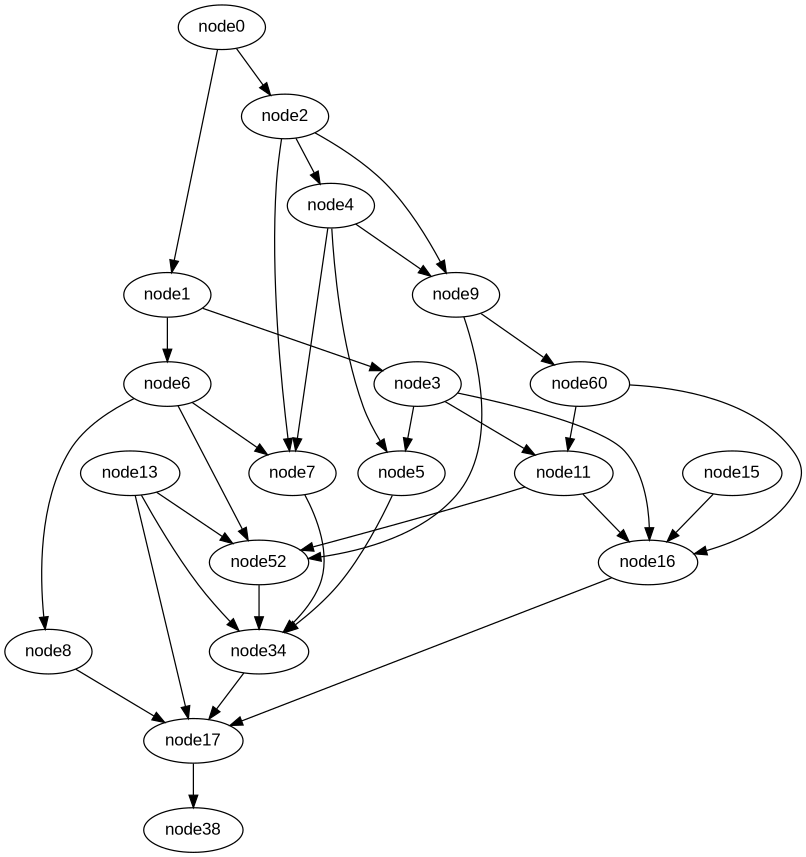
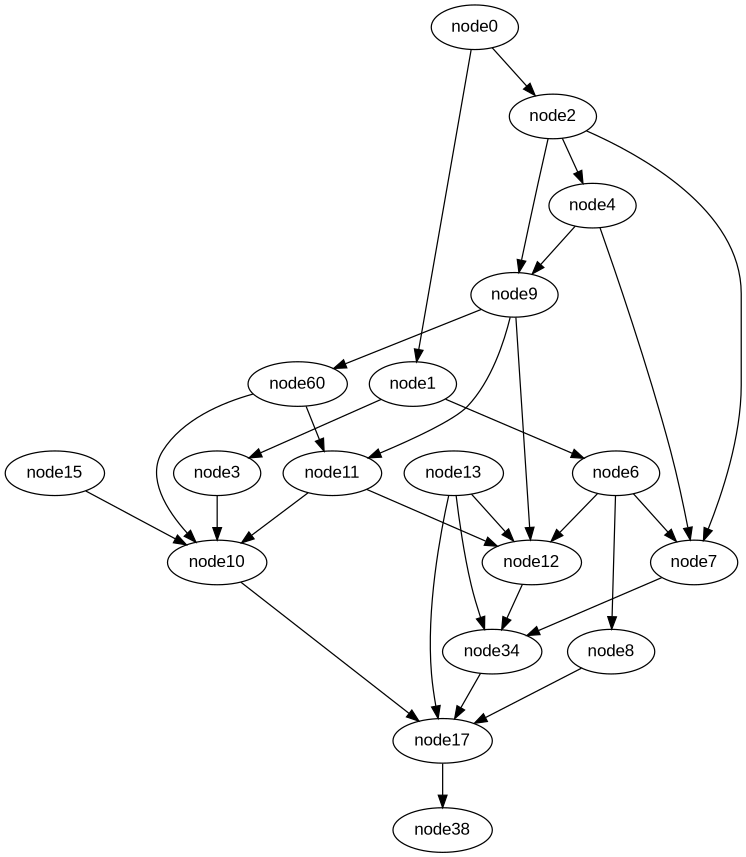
(490, 429) -> (474, 399)
(402, 473) -> none
(259, 562) -> (532, 562)
(648, 562) -> (217, 562)
